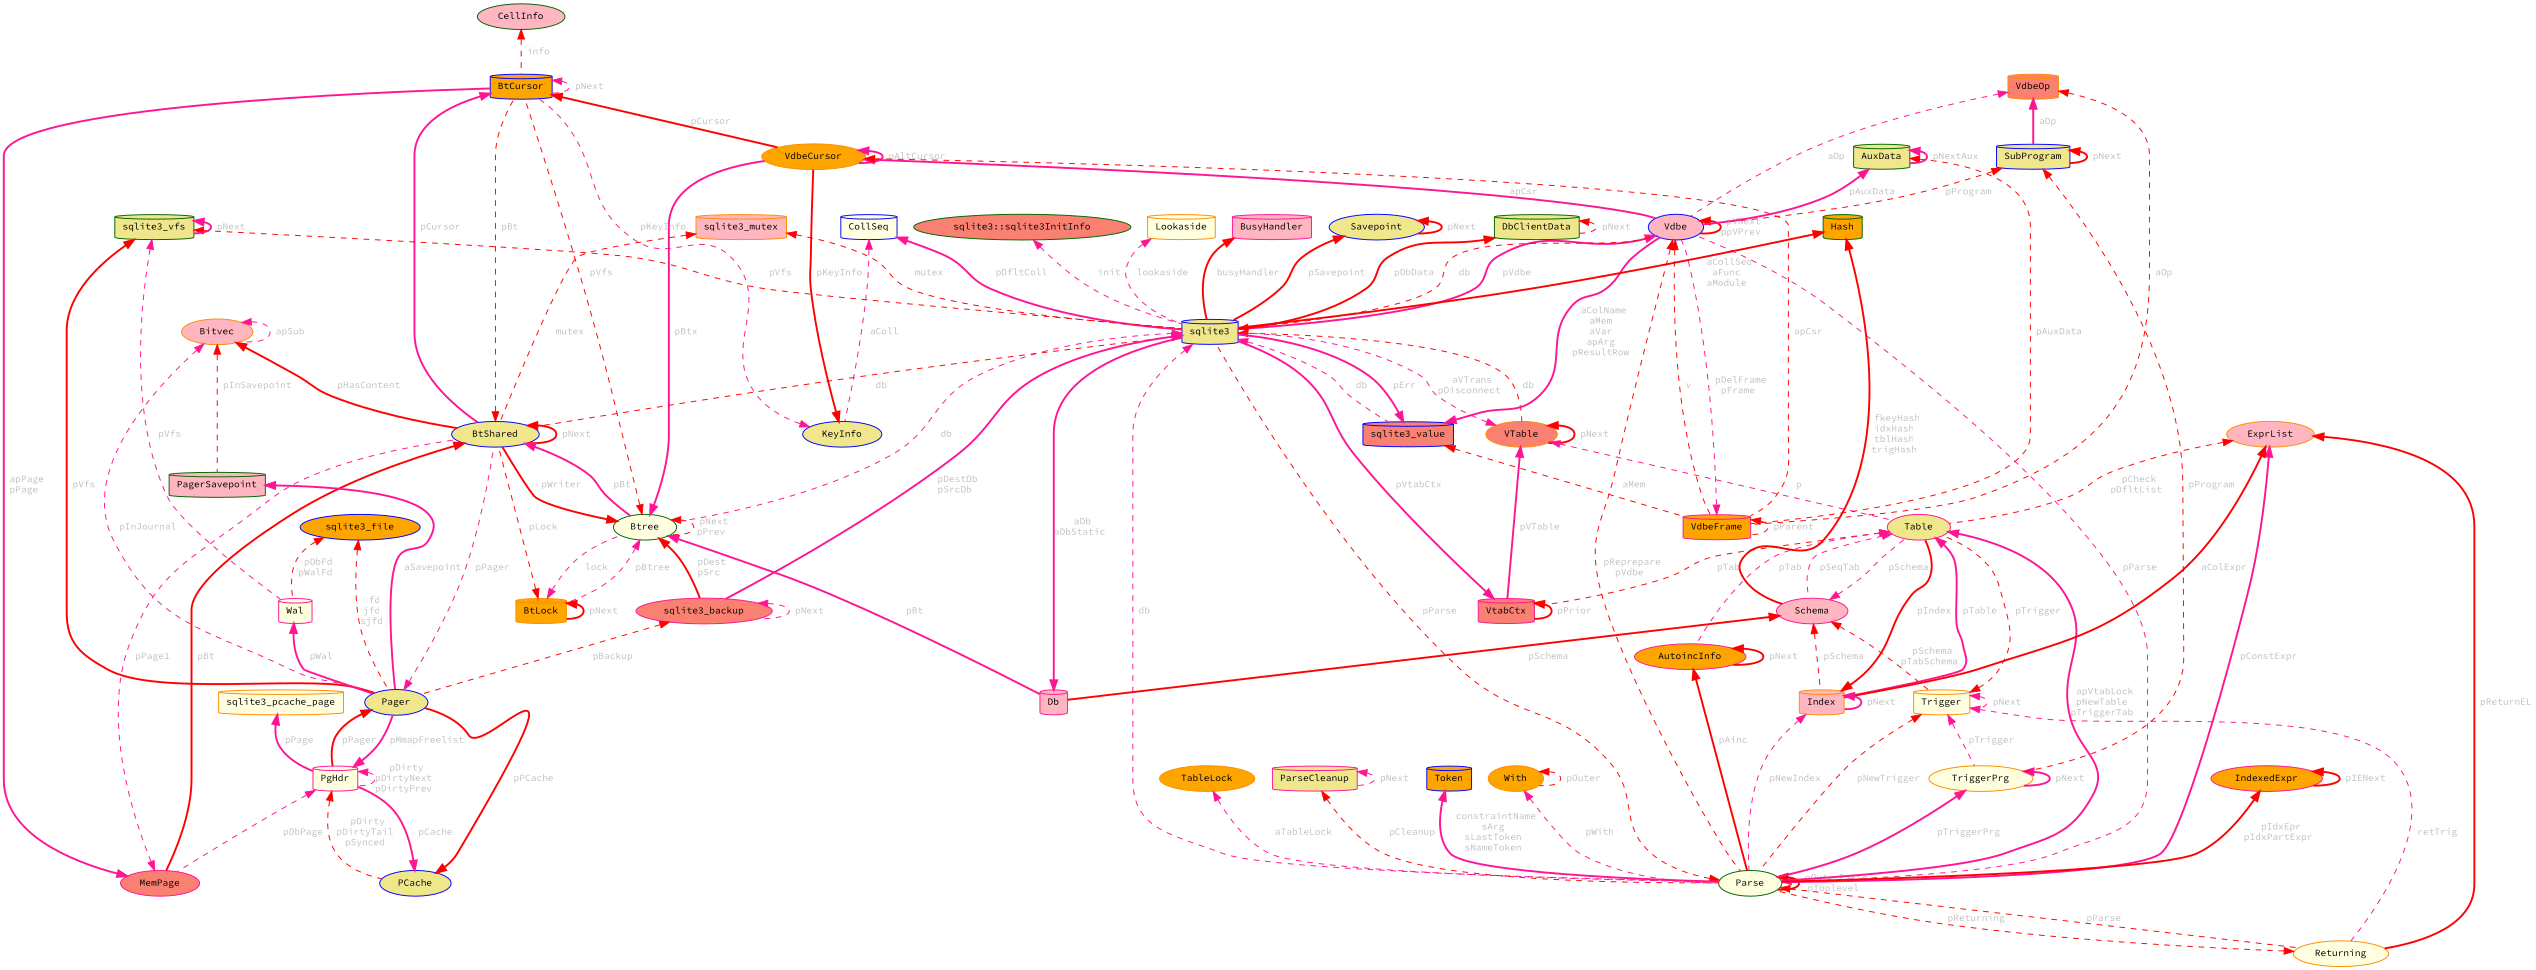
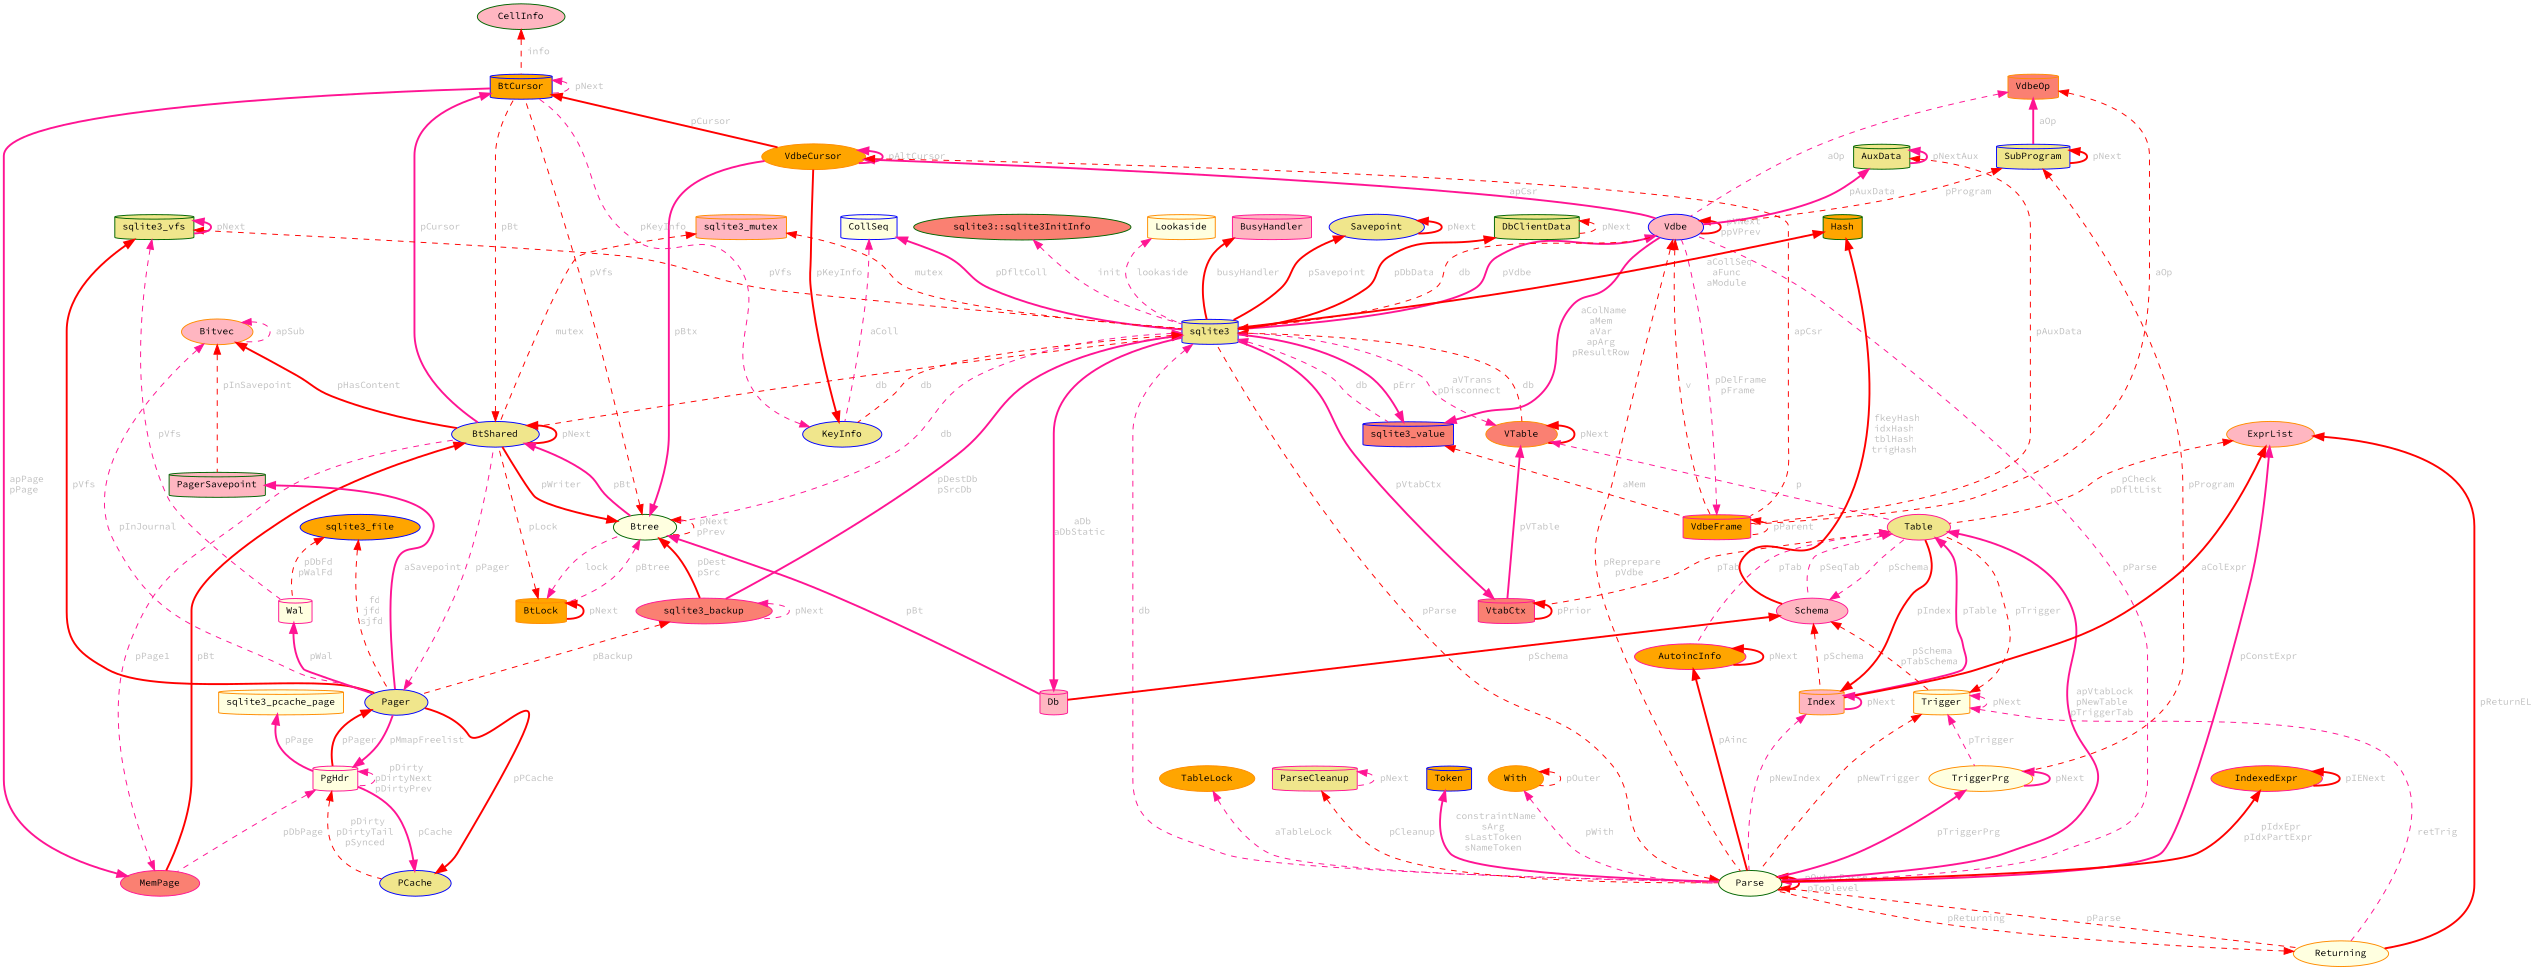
none -> (1005, 354)
